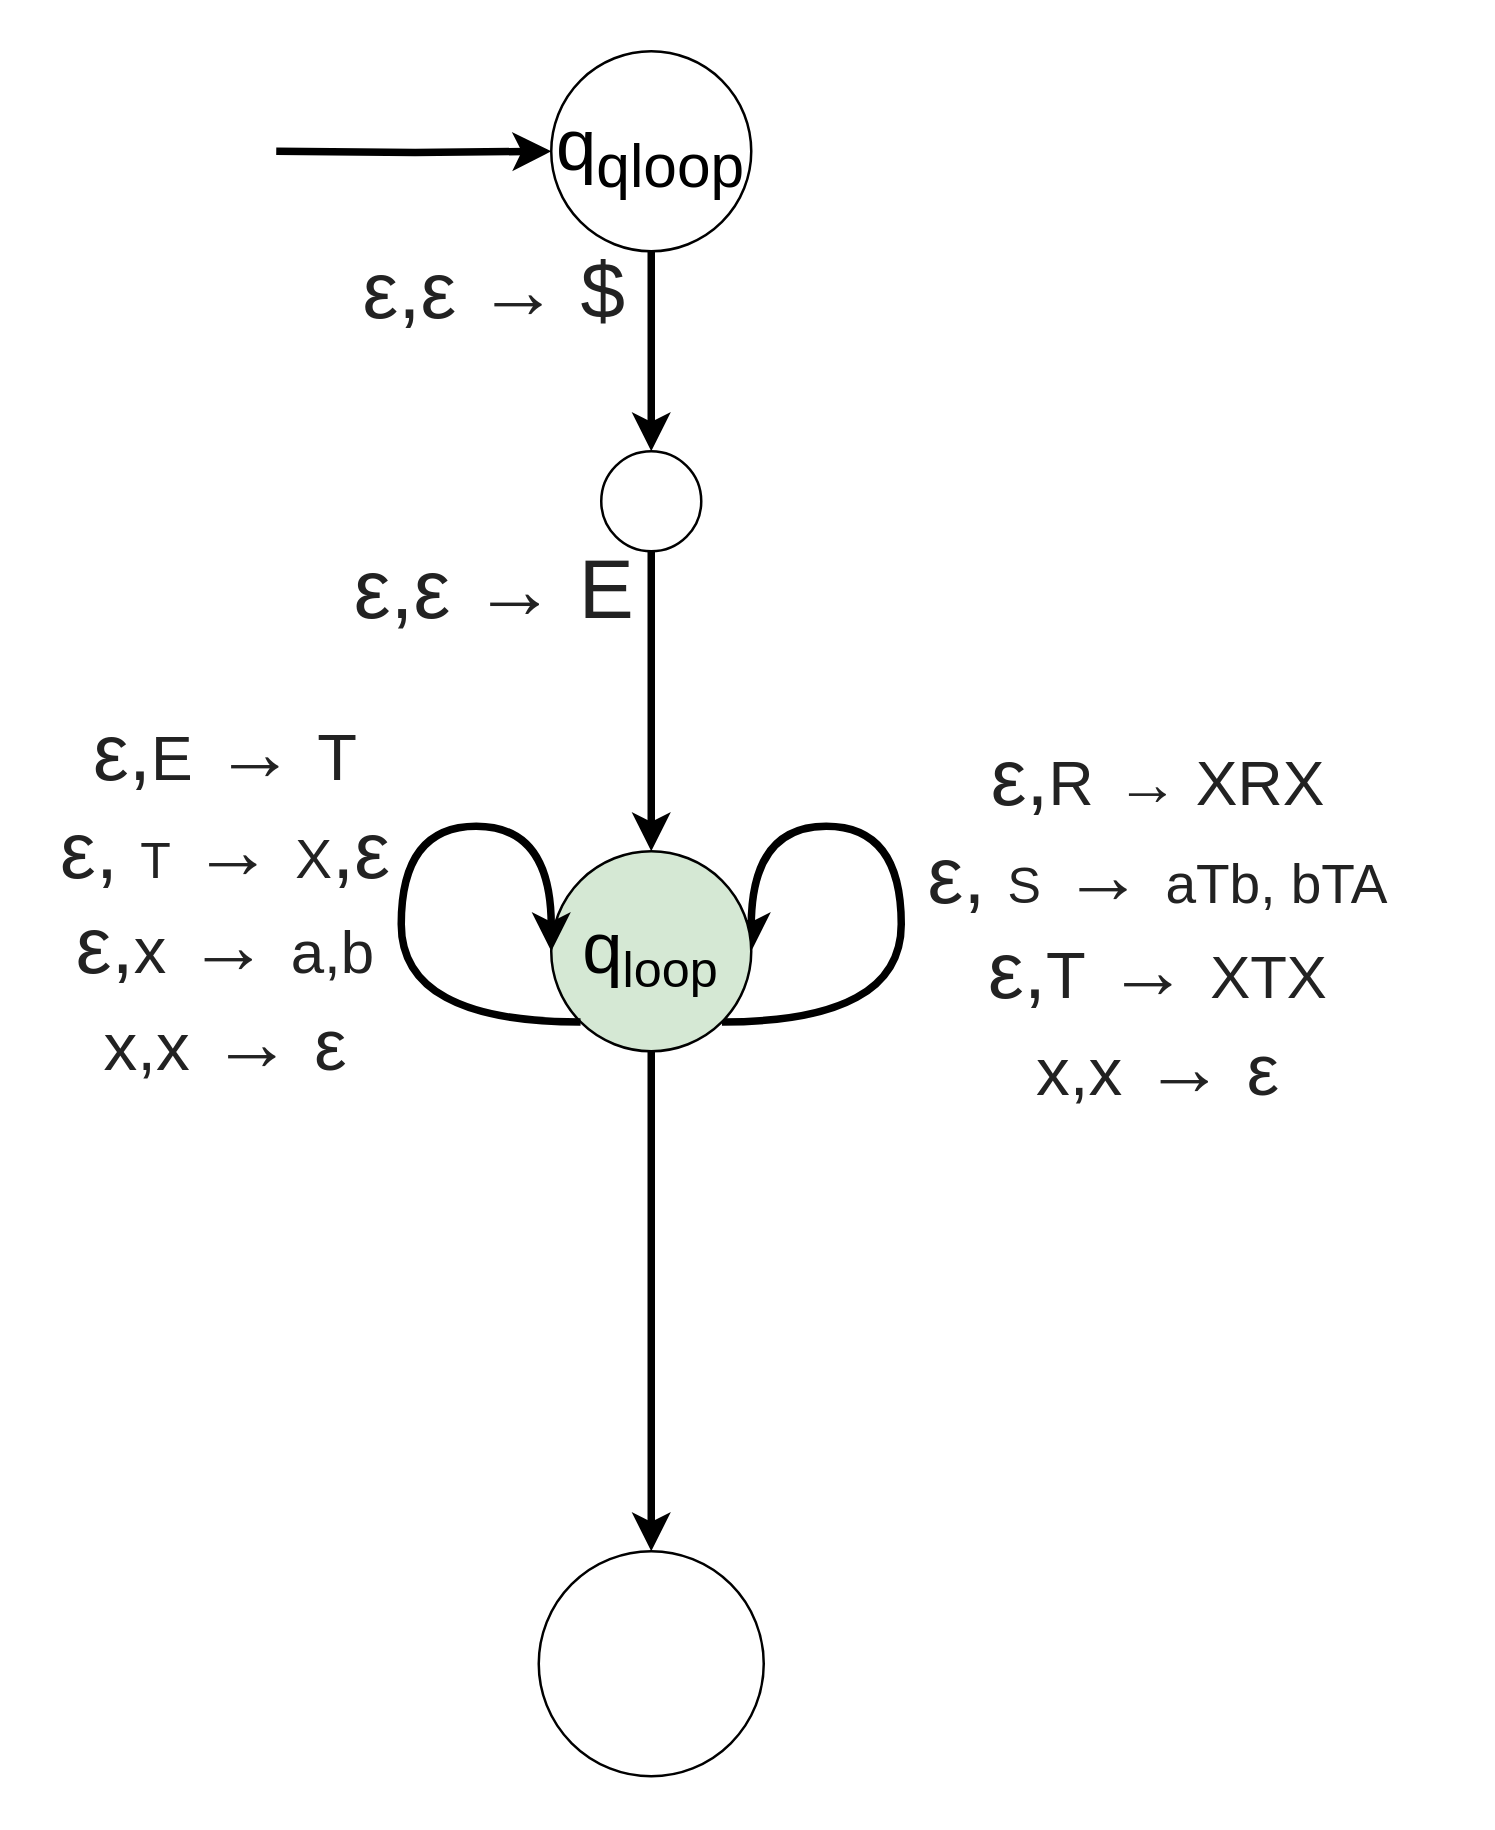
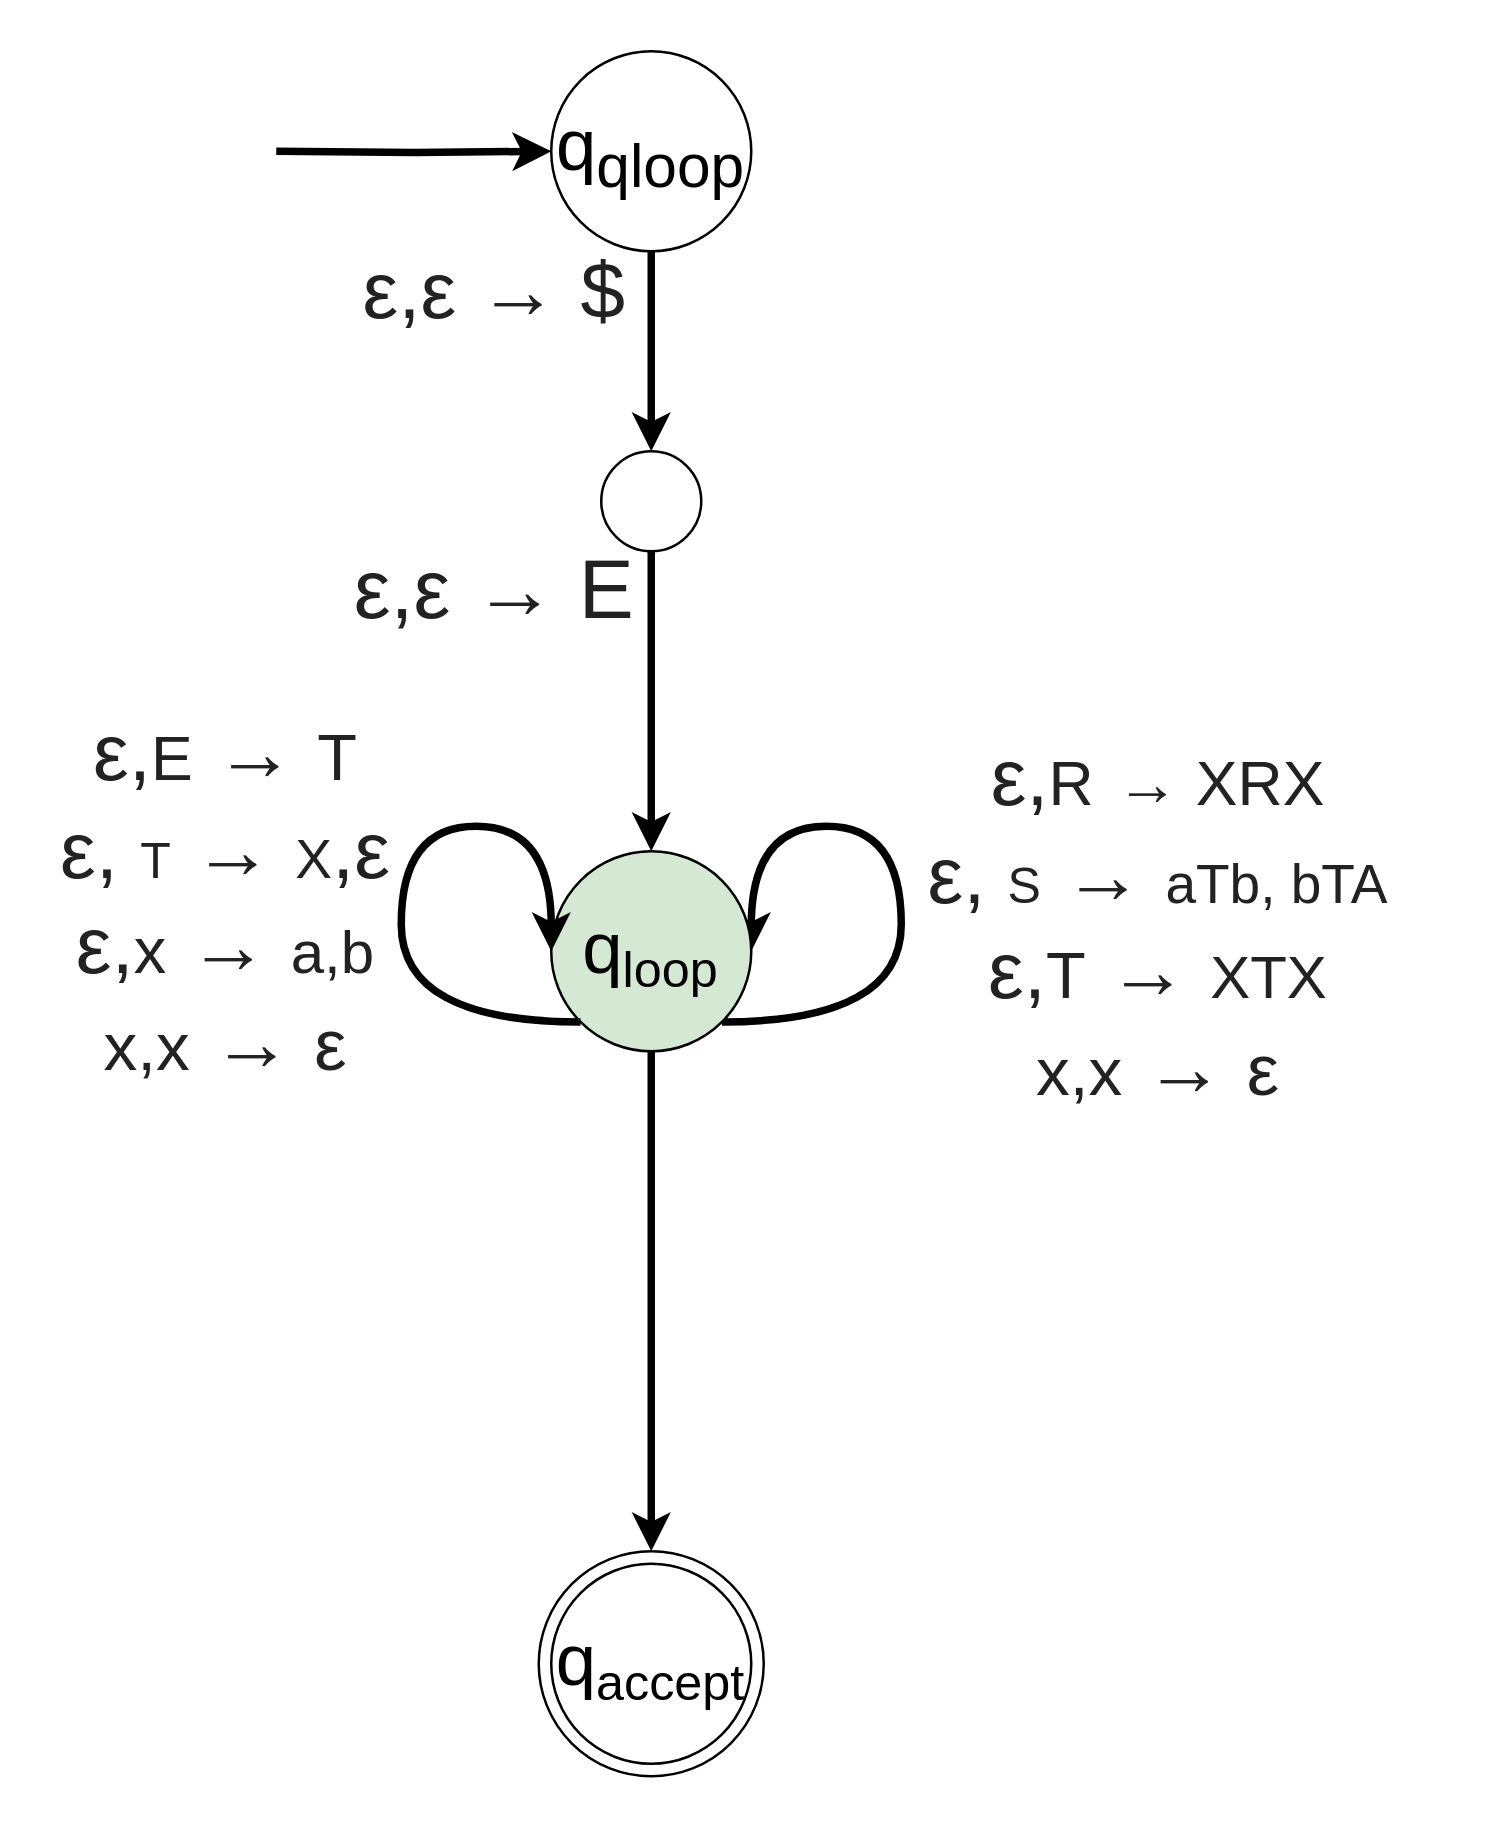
none -> (651, 1664)
